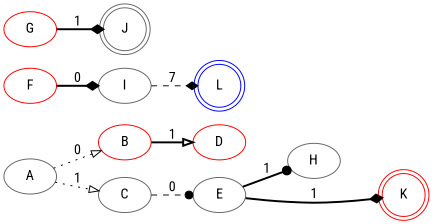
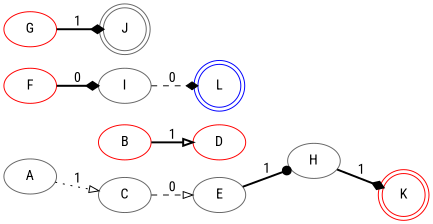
(172, 78) -> (172, 78)
(73, 161) -> none
(168, 195) -> (168, 195)
(308, 203) -> (355, 176)
